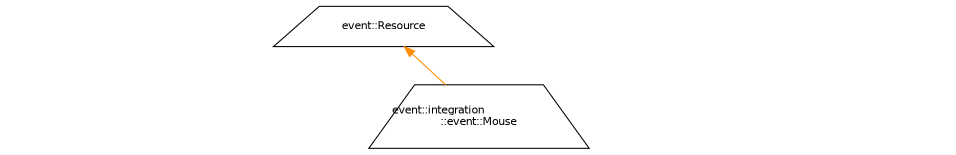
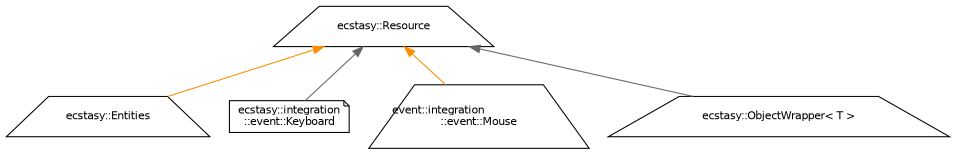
(384, 26) -> (384, 26)
none -> (108, 117)
none -> (289, 117)
none -> (779, 117)
